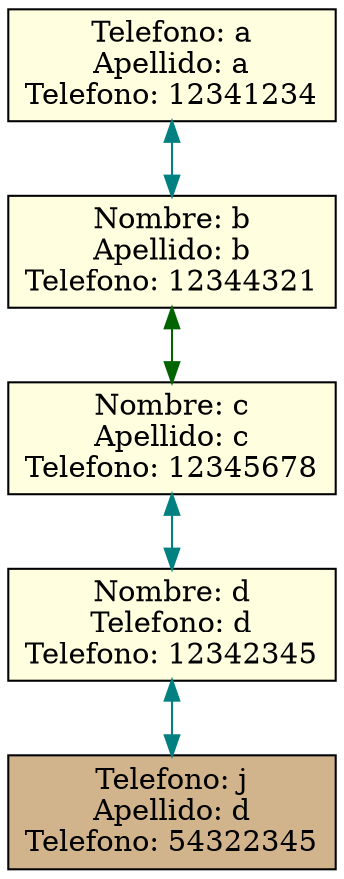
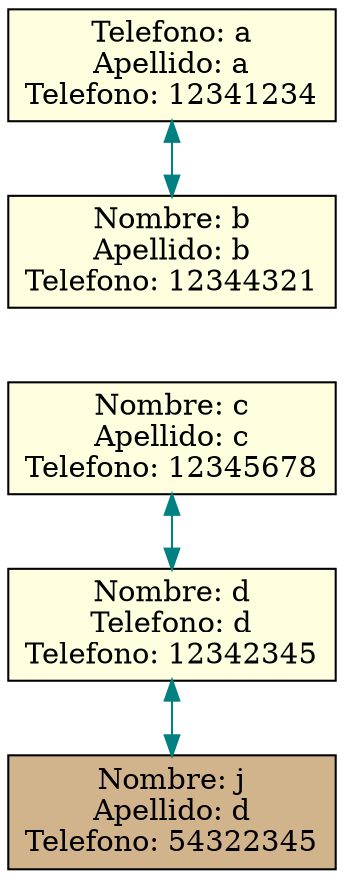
(172, 345) -> none
(172, 812) -> (172, 812)
